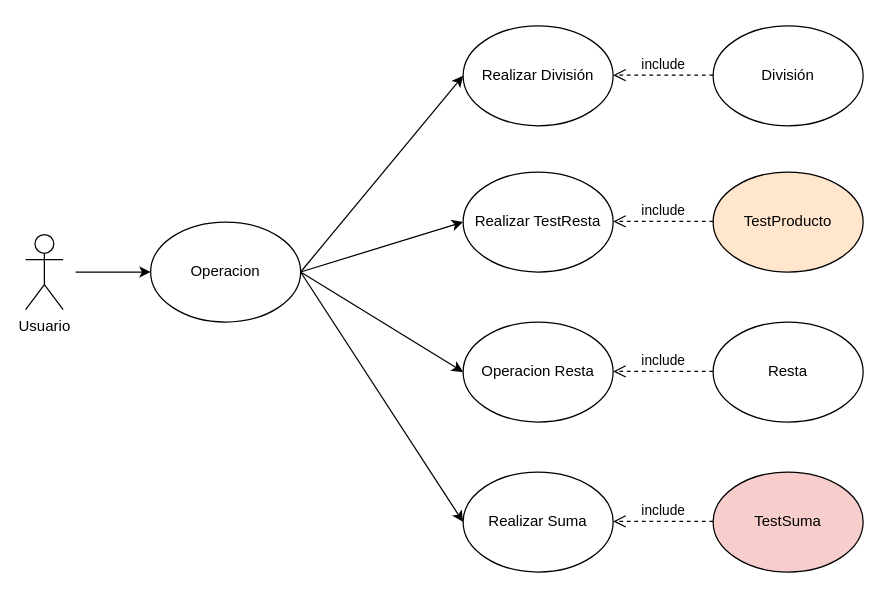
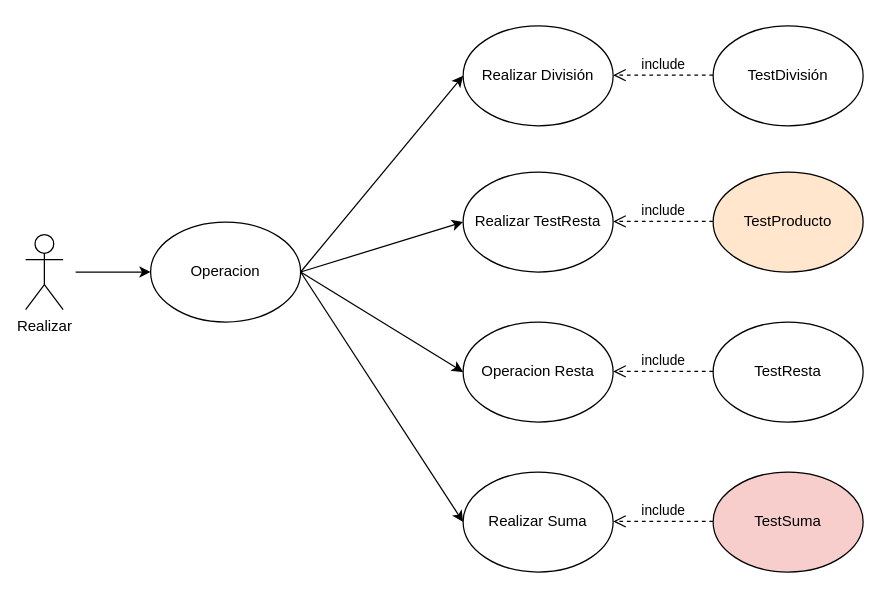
(788, 76) -> (788, 76)
(45, 327) -> (45, 327)
(788, 372) -> (788, 372)
